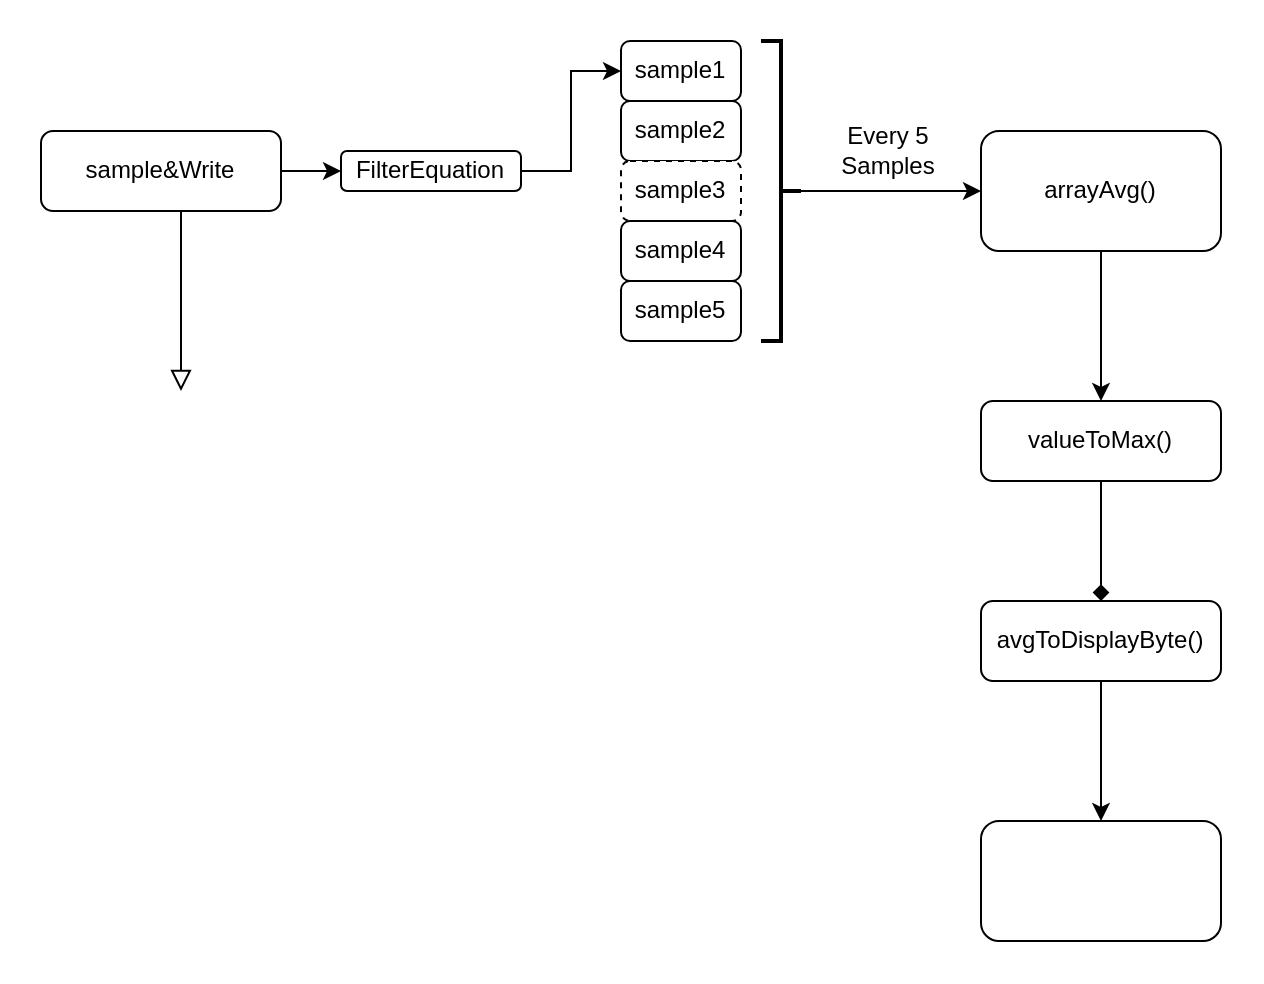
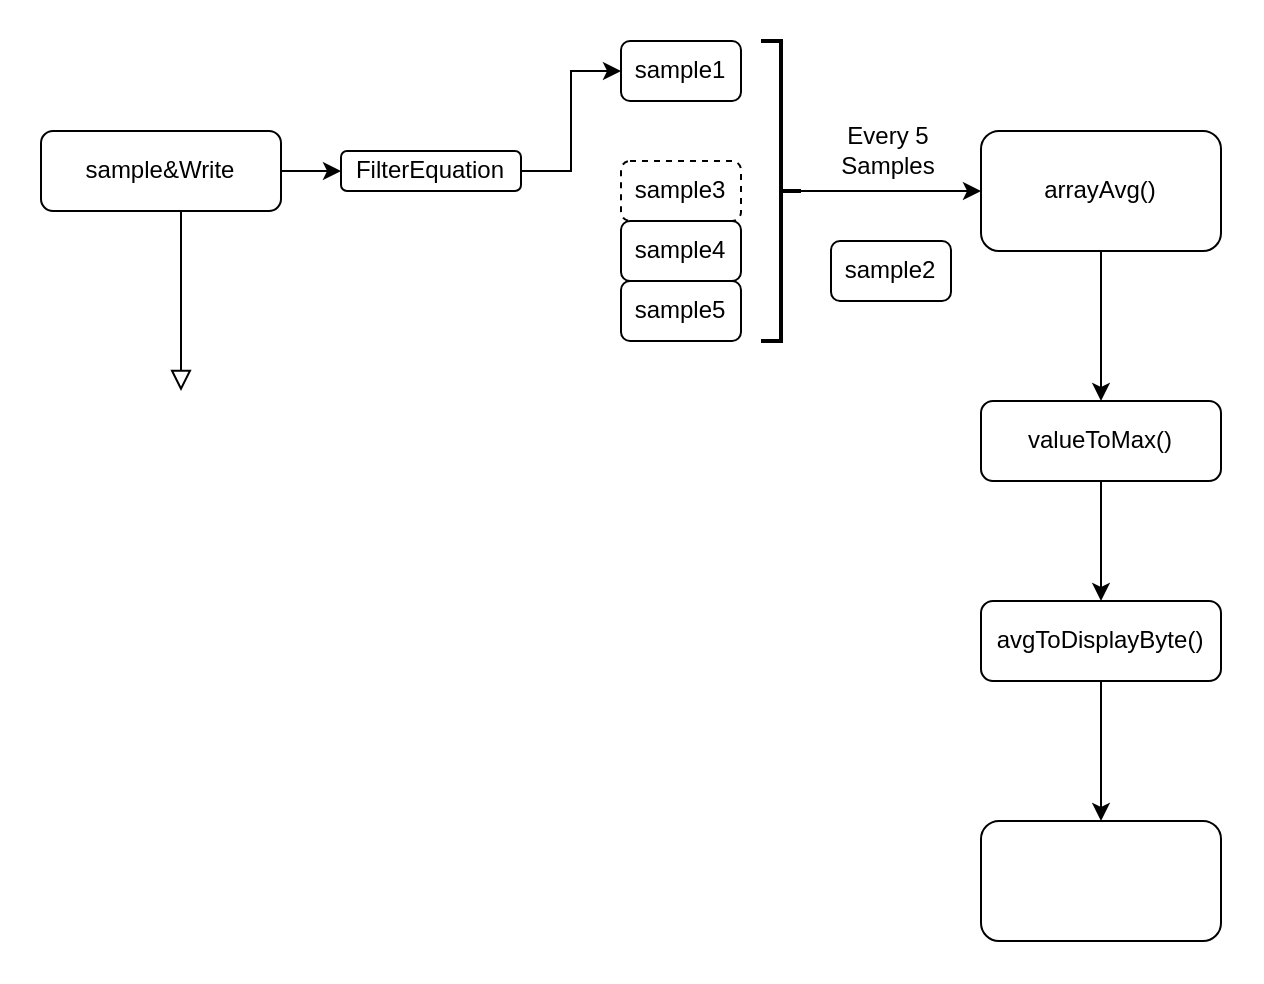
(681, 131) -> (891, 271)
(1101, 585) -> (1101, 586)
